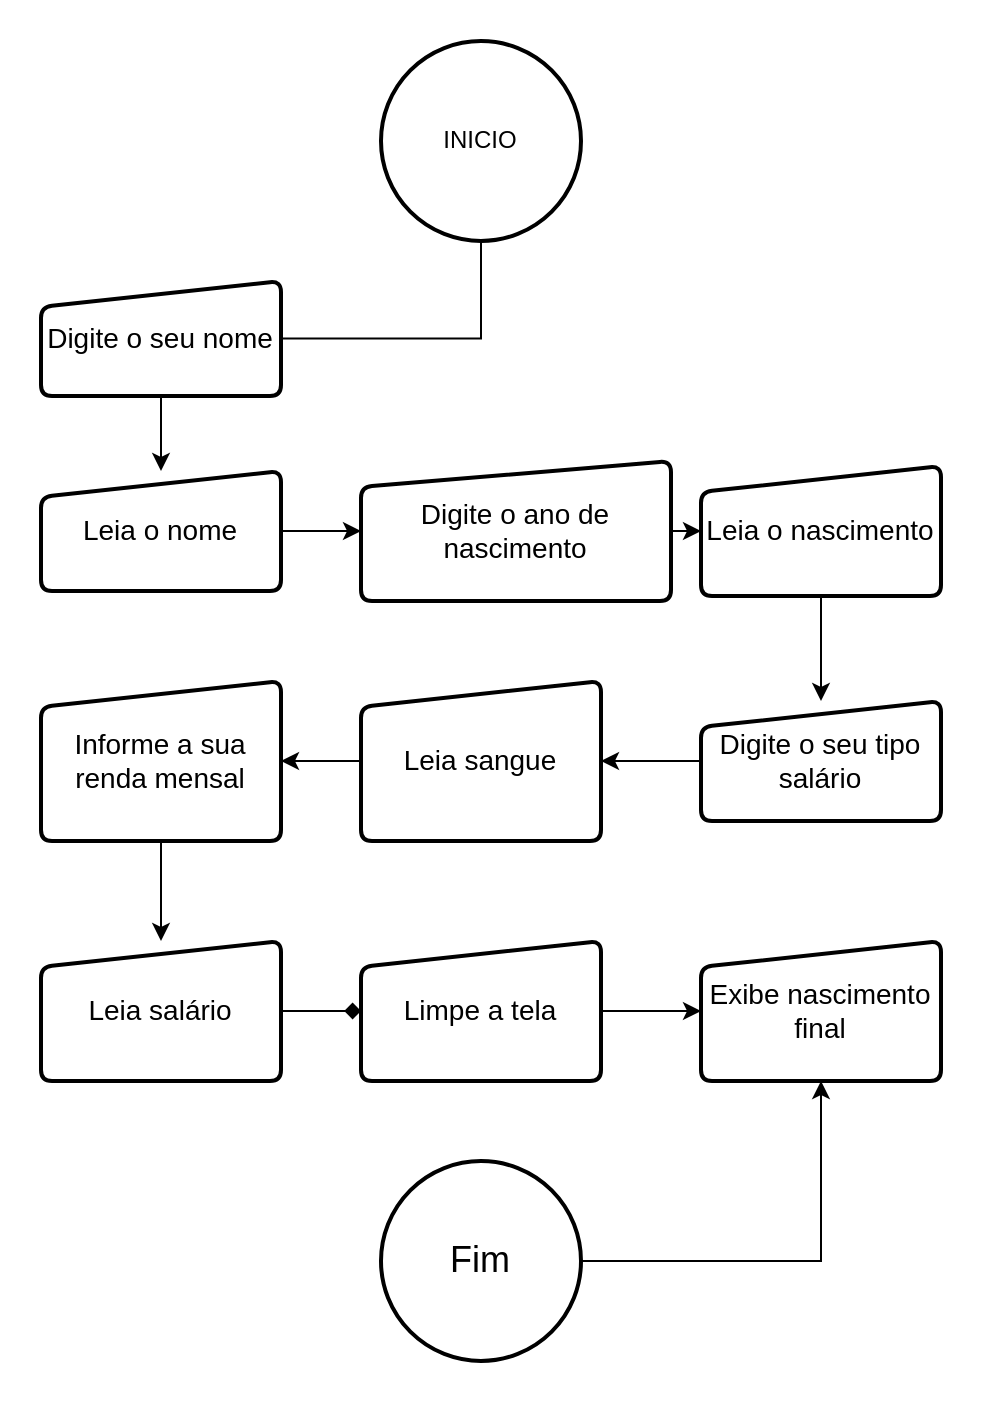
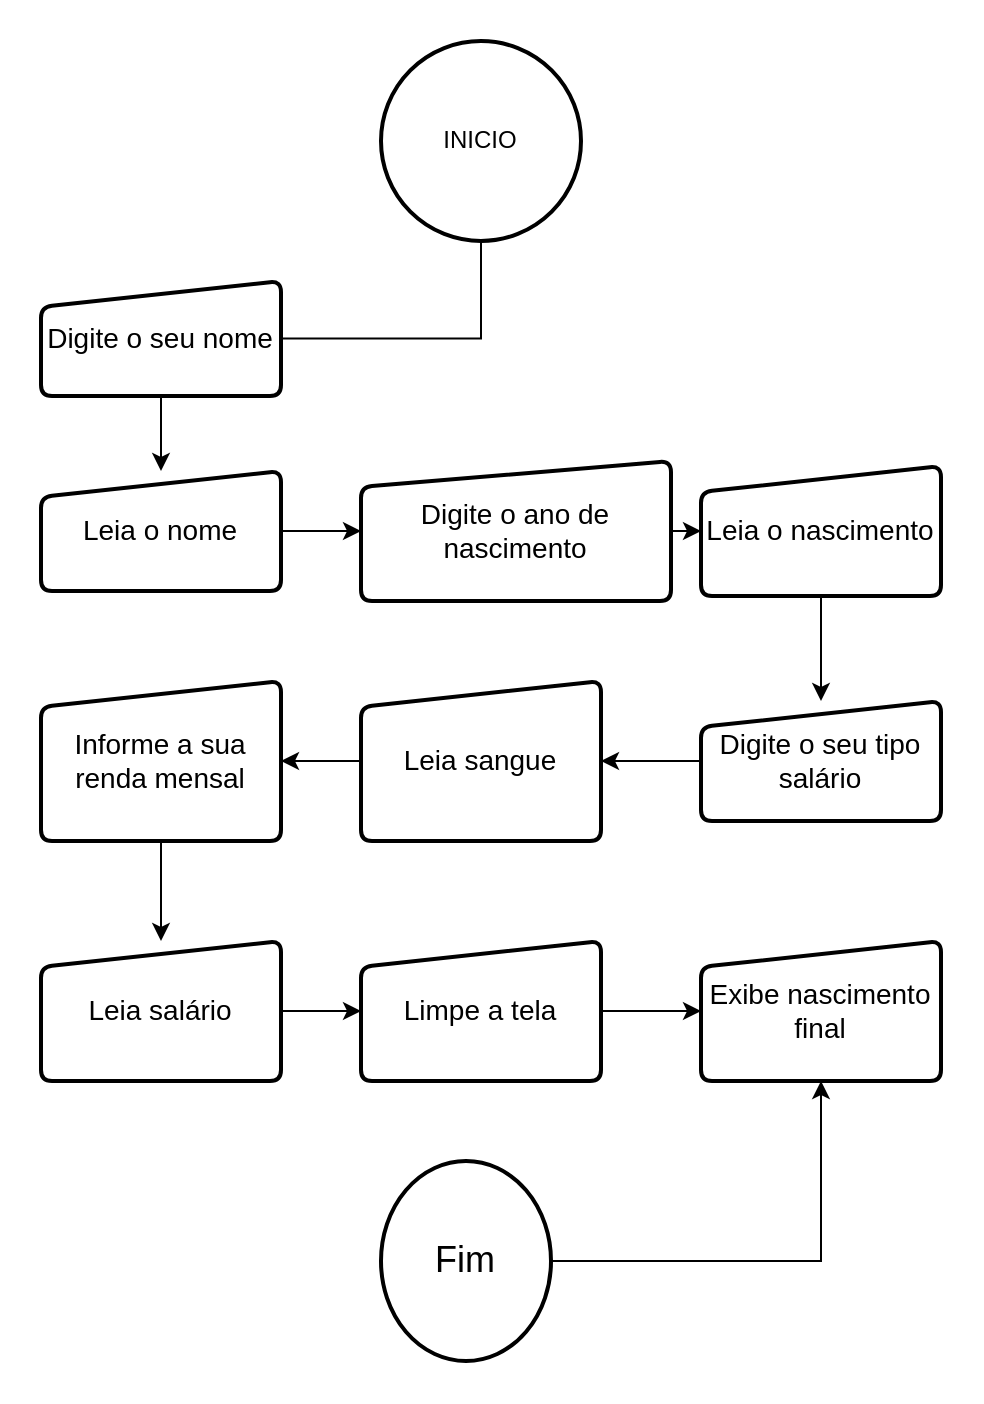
(344, 1011) -> (345, 1011)
(481, 1261) -> (466, 1261)
